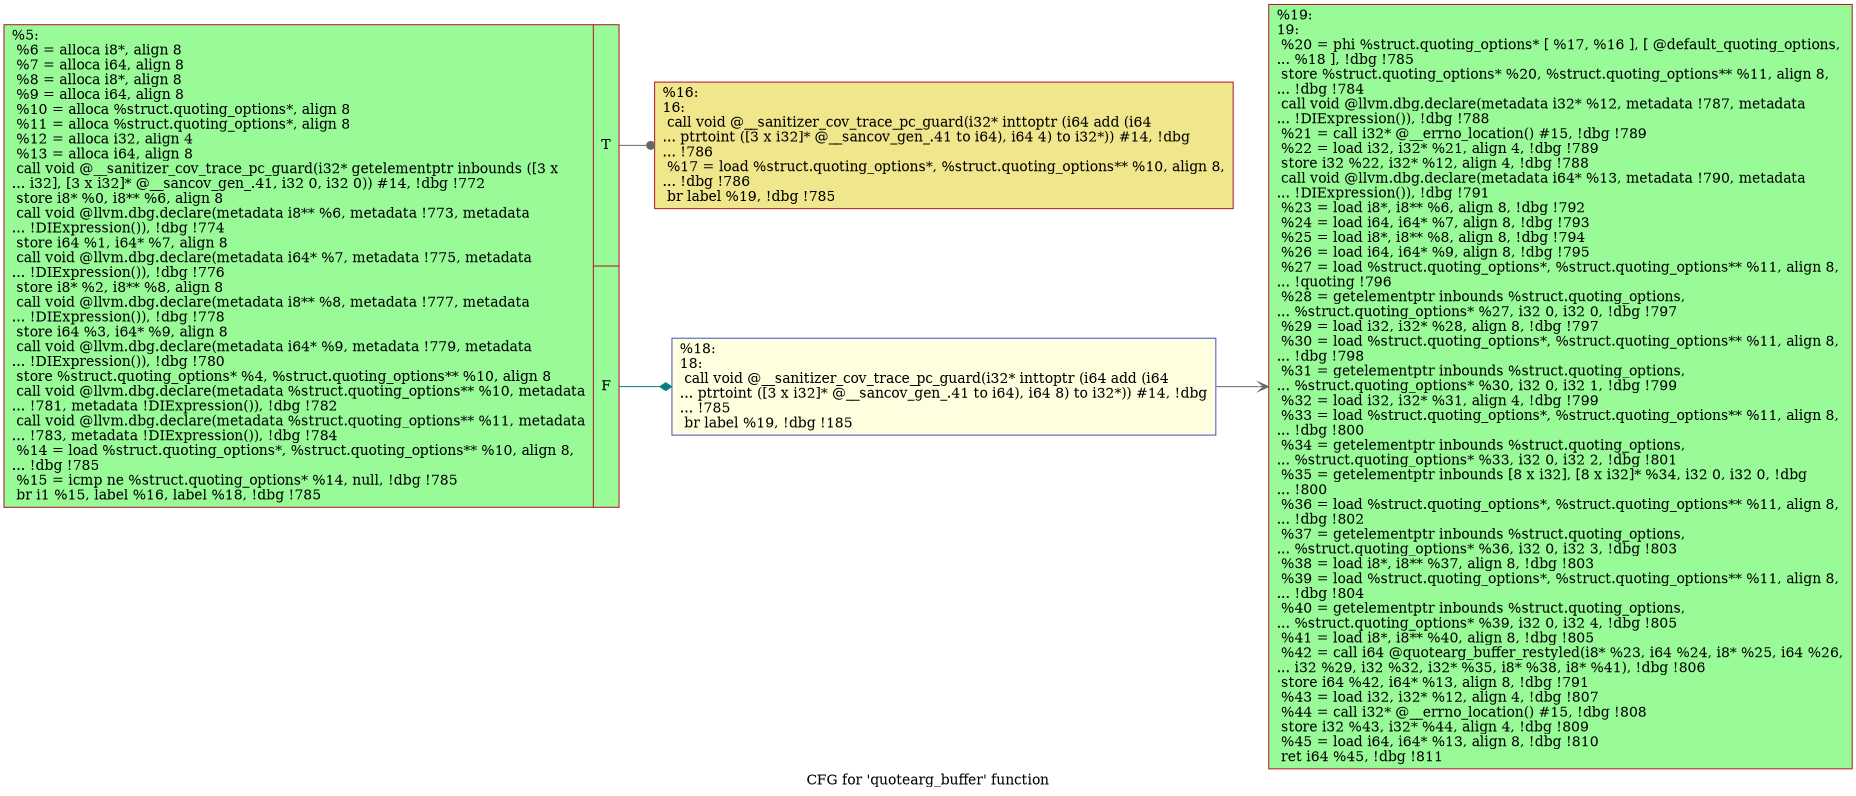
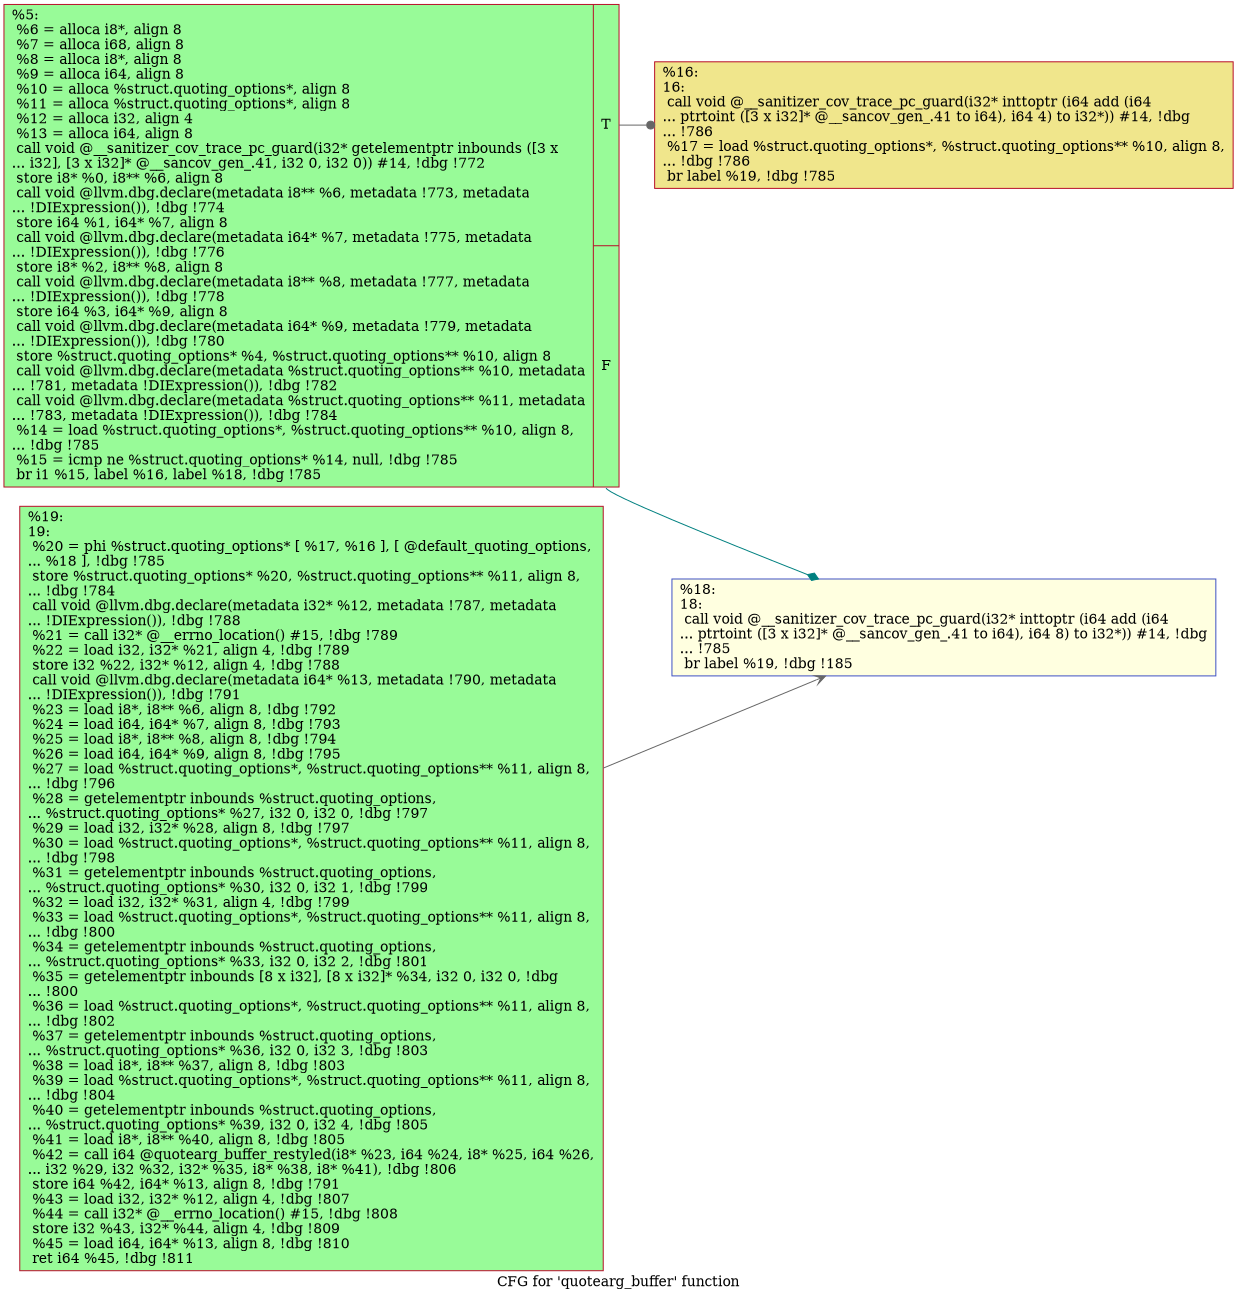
(98, 65) -> (98, 45)
(1335, 282) -> (72, 784)
(1237, 387) -> (710, 724)
